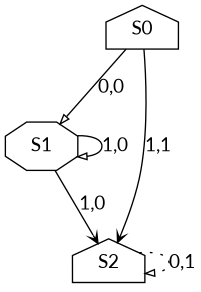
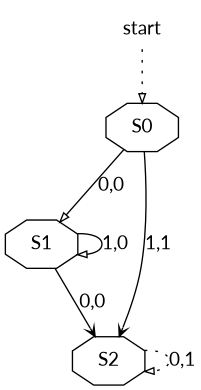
(142, 30) -> (142, 127)
none -> (142, 30)
(93, 205) -> (93, 303)
(109, 263) -> (109, 361)
